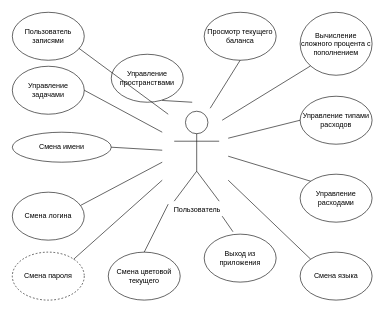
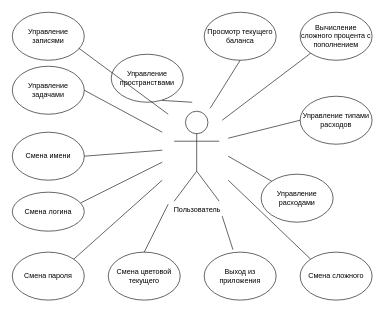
(48, 36) -> (48, 36)
(336, 44) -> (336, 36)
(62, 147) -> (48, 156)
(336, 198) -> (297, 198)
(48, 216) -> (48, 212)
(240, 258) -> (240, 276)
(48, 276) -> (48, 276)
(336, 276) -> (336, 276)
